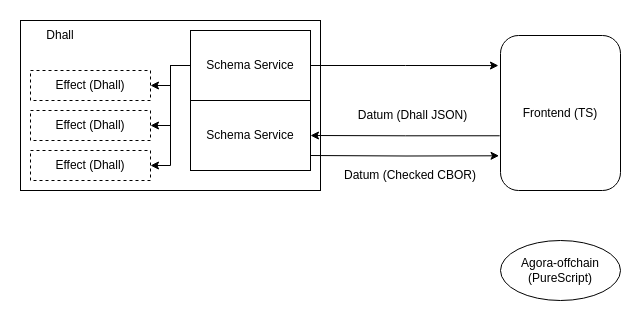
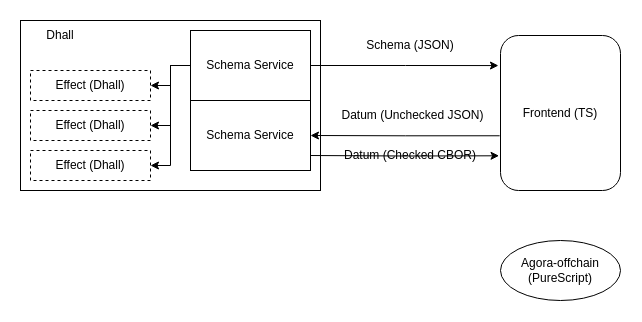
none -> (411, 46)
(413, 116) -> (413, 116)
(411, 176) -> (411, 156)
